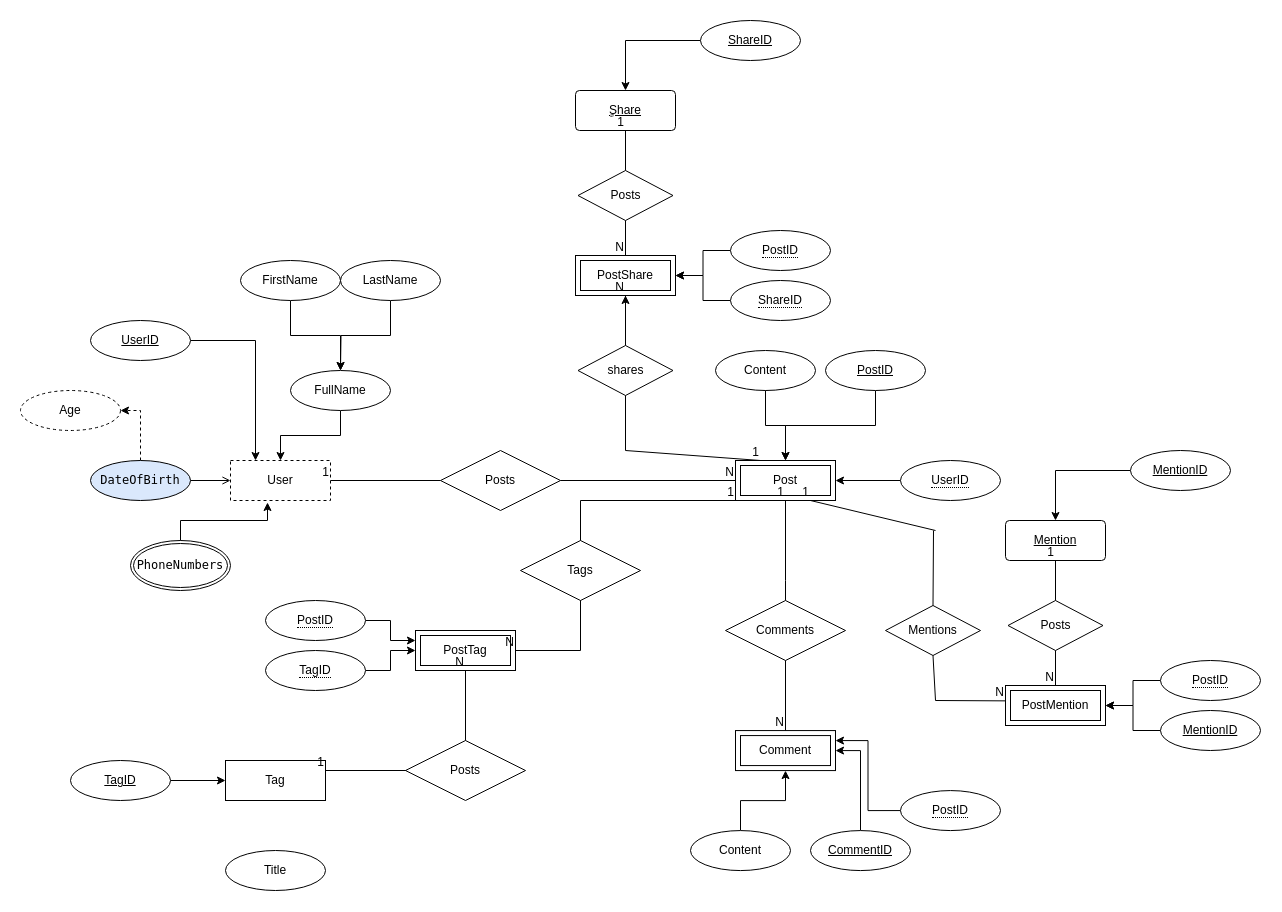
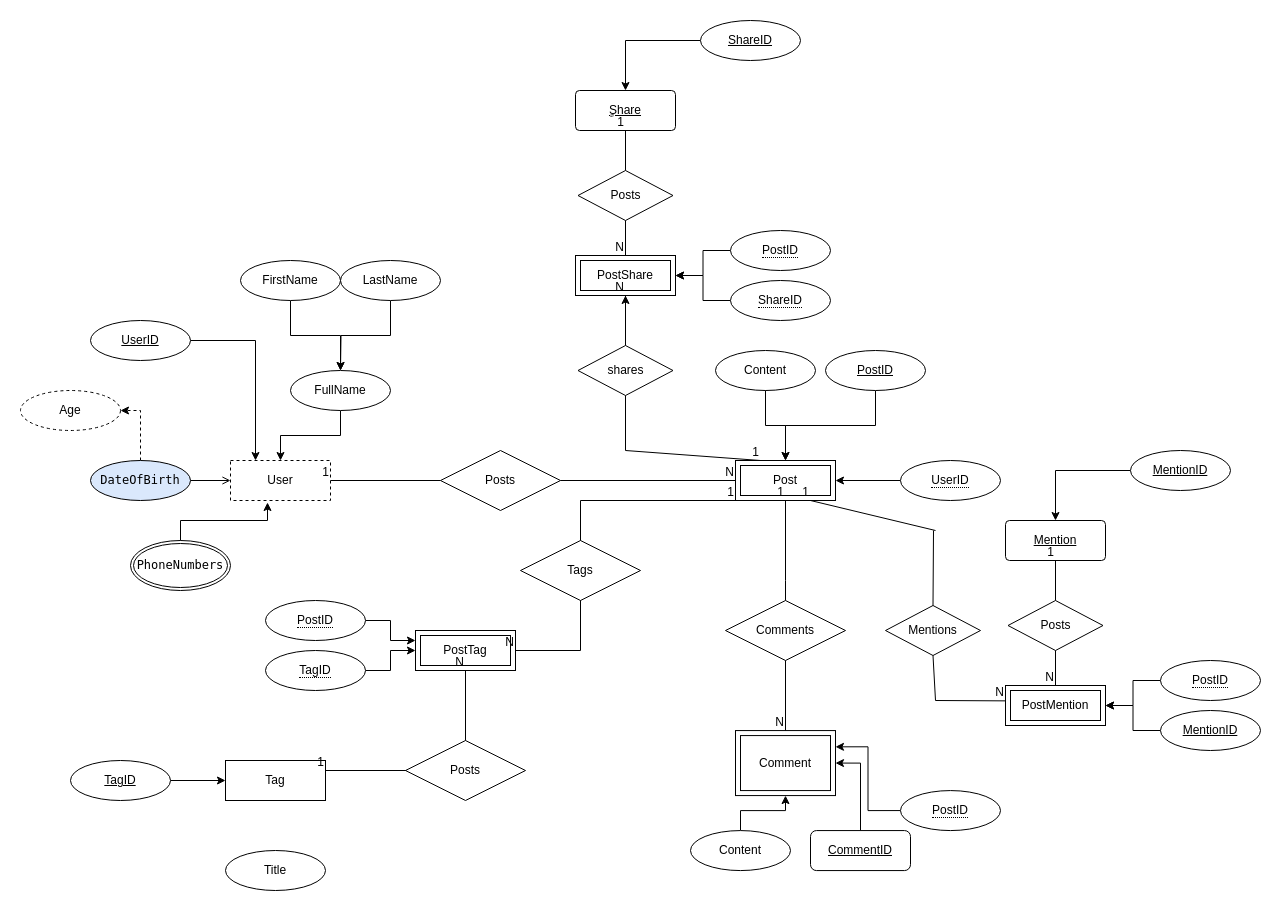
(786, 751) -> (786, 763)
(861, 851) -> (861, 851)
